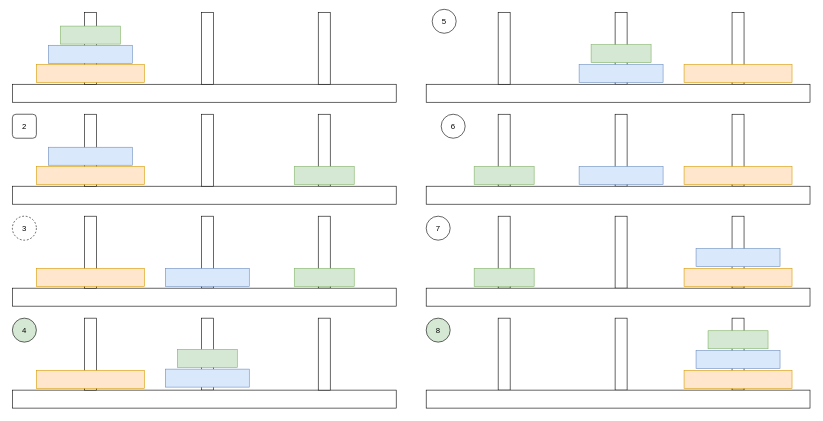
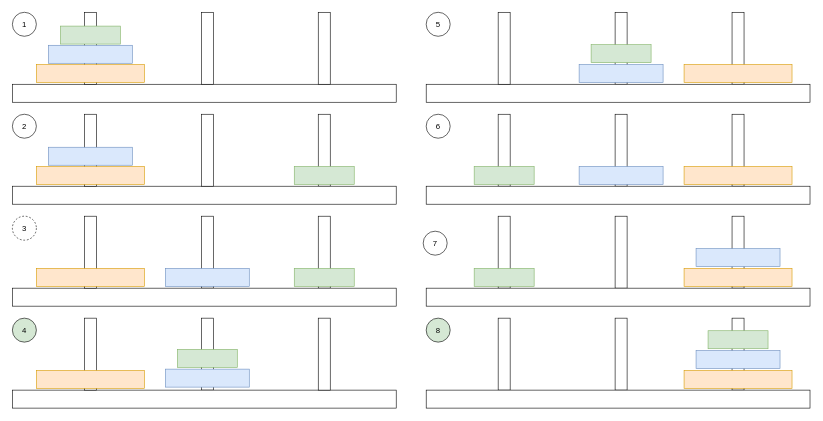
(444, 21) -> (438, 24)
none -> (24, 24)
(24, 126) -> (24, 126)
(453, 126) -> (438, 126)
(438, 228) -> (435, 243)
